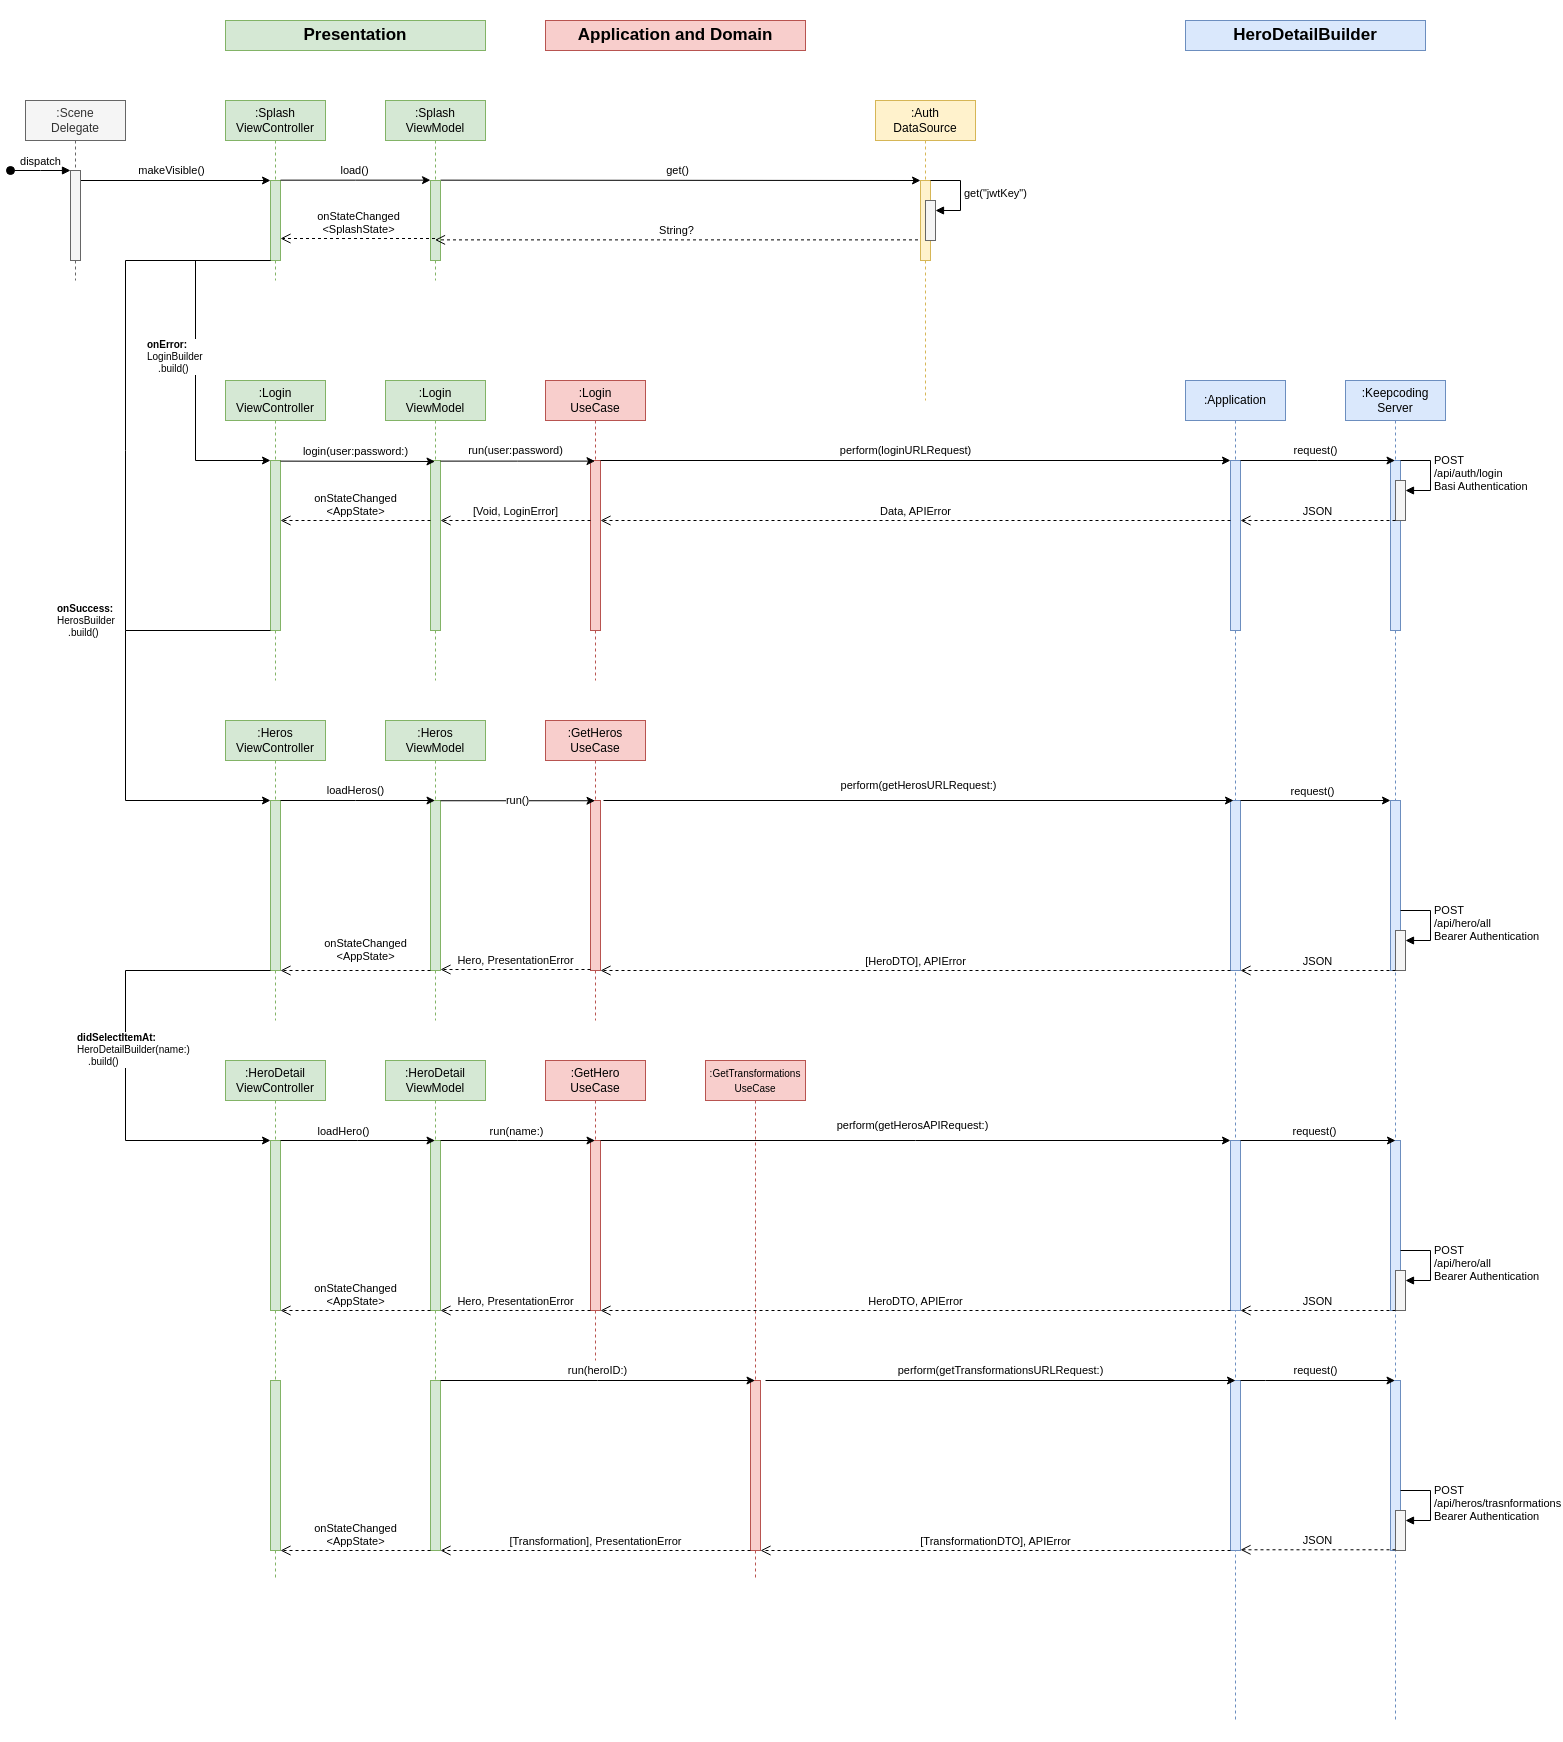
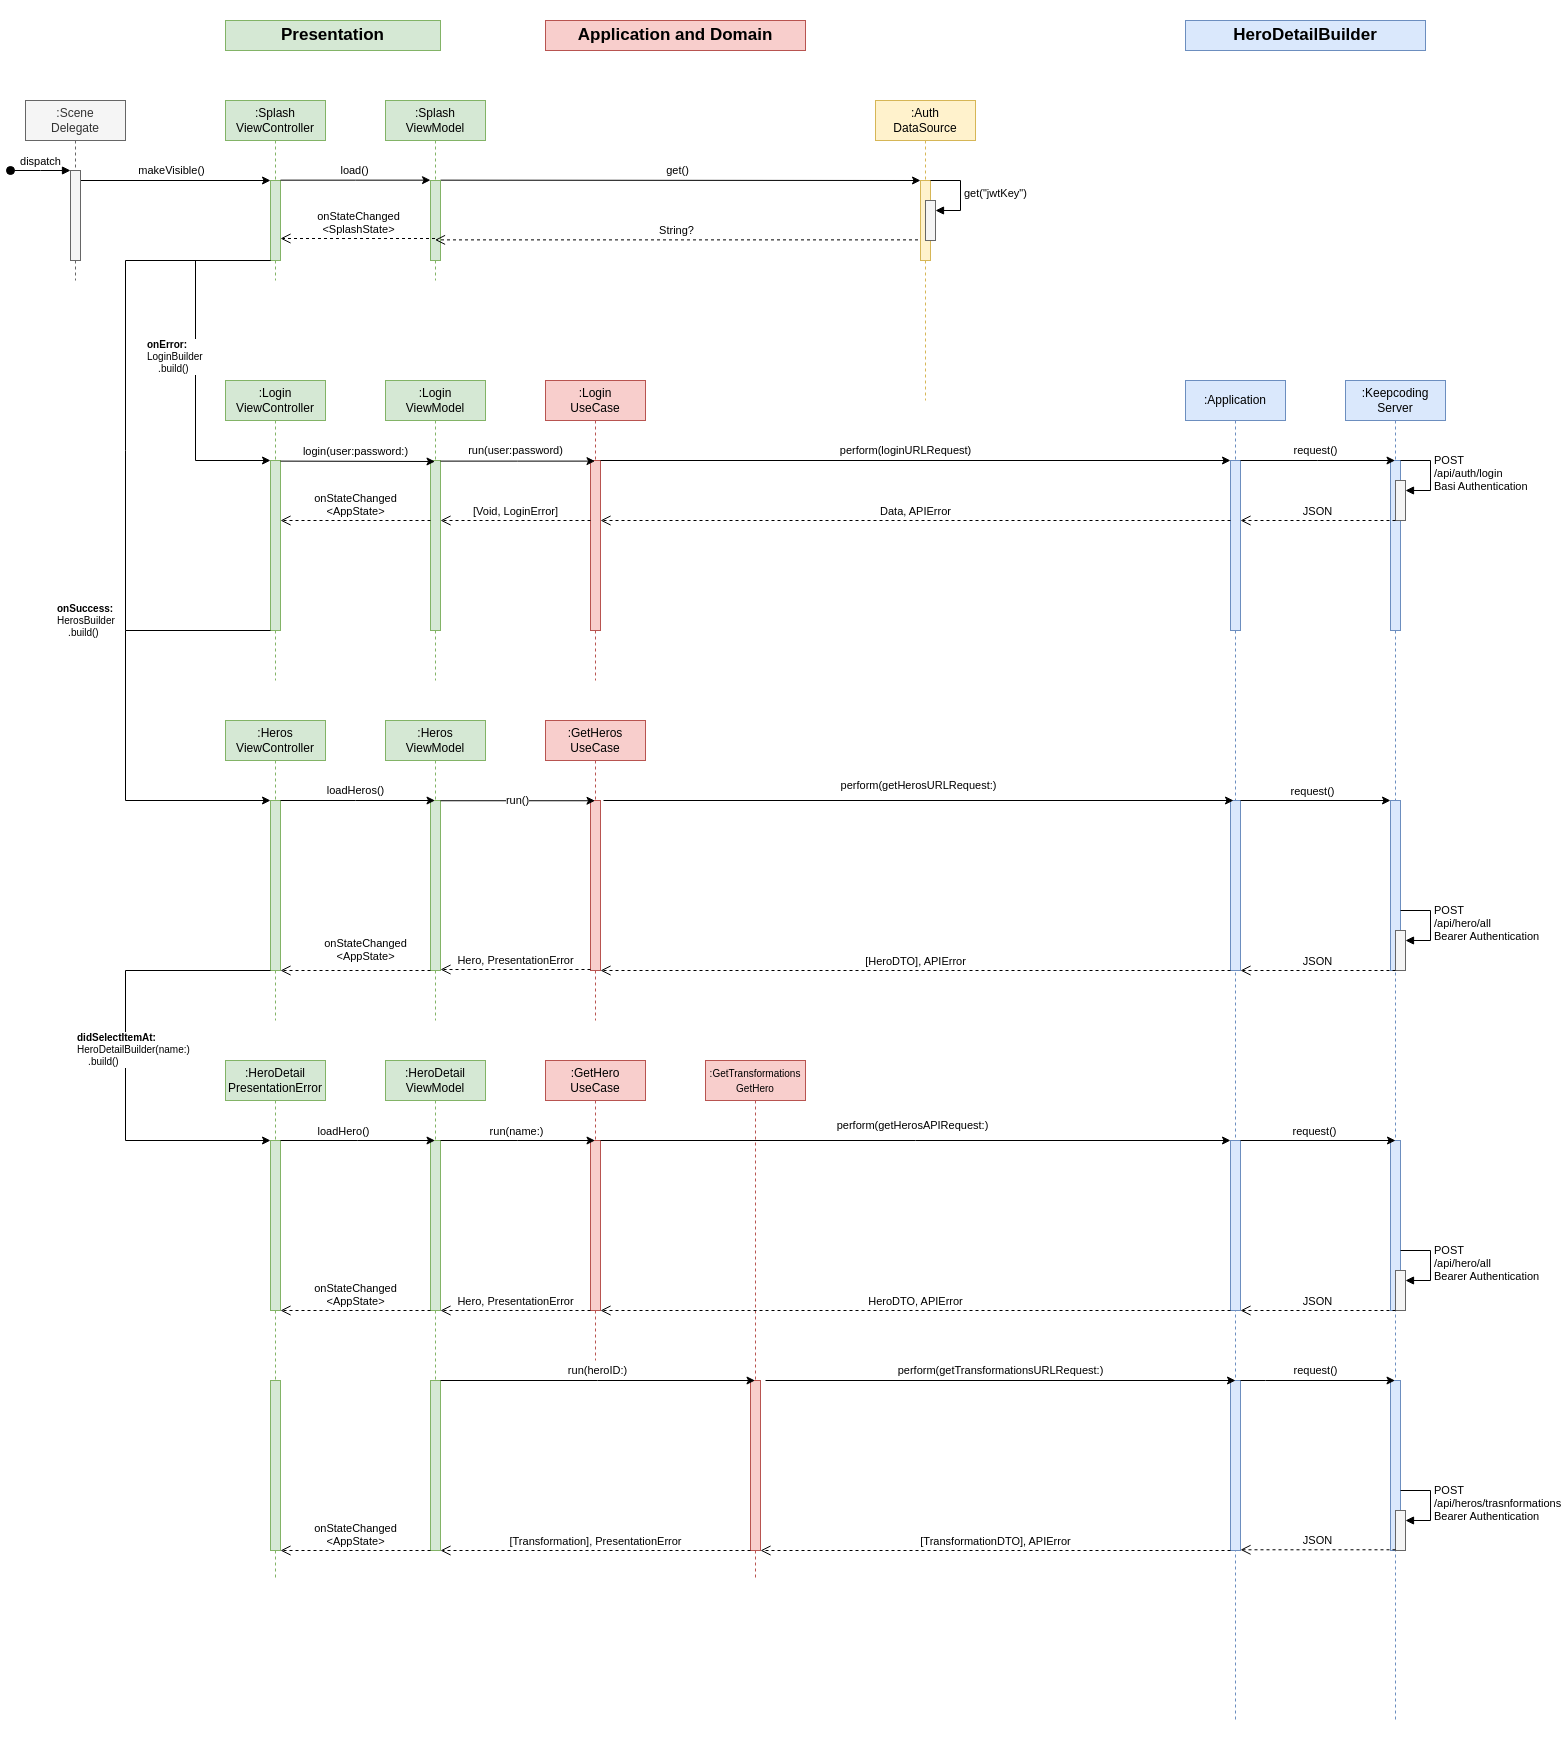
(356, 36) -> (333, 36)
(276, 1081) -> (276, 1081)
(756, 1081) -> (756, 1081)
